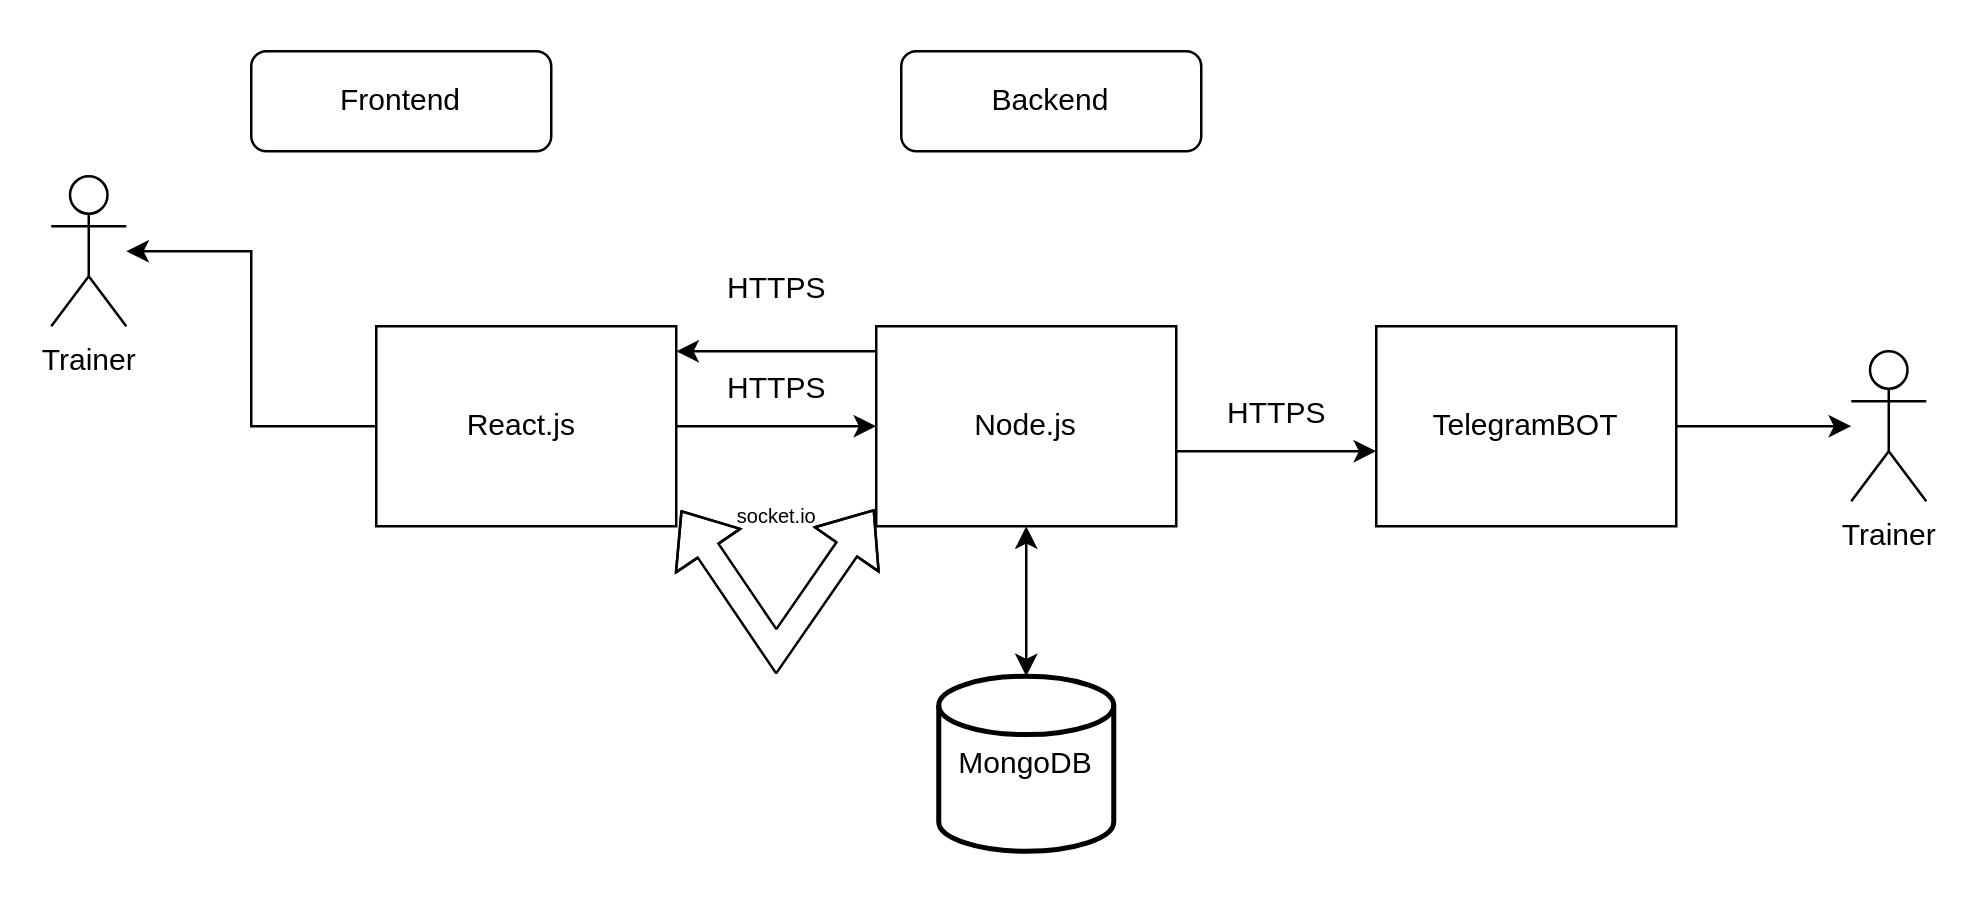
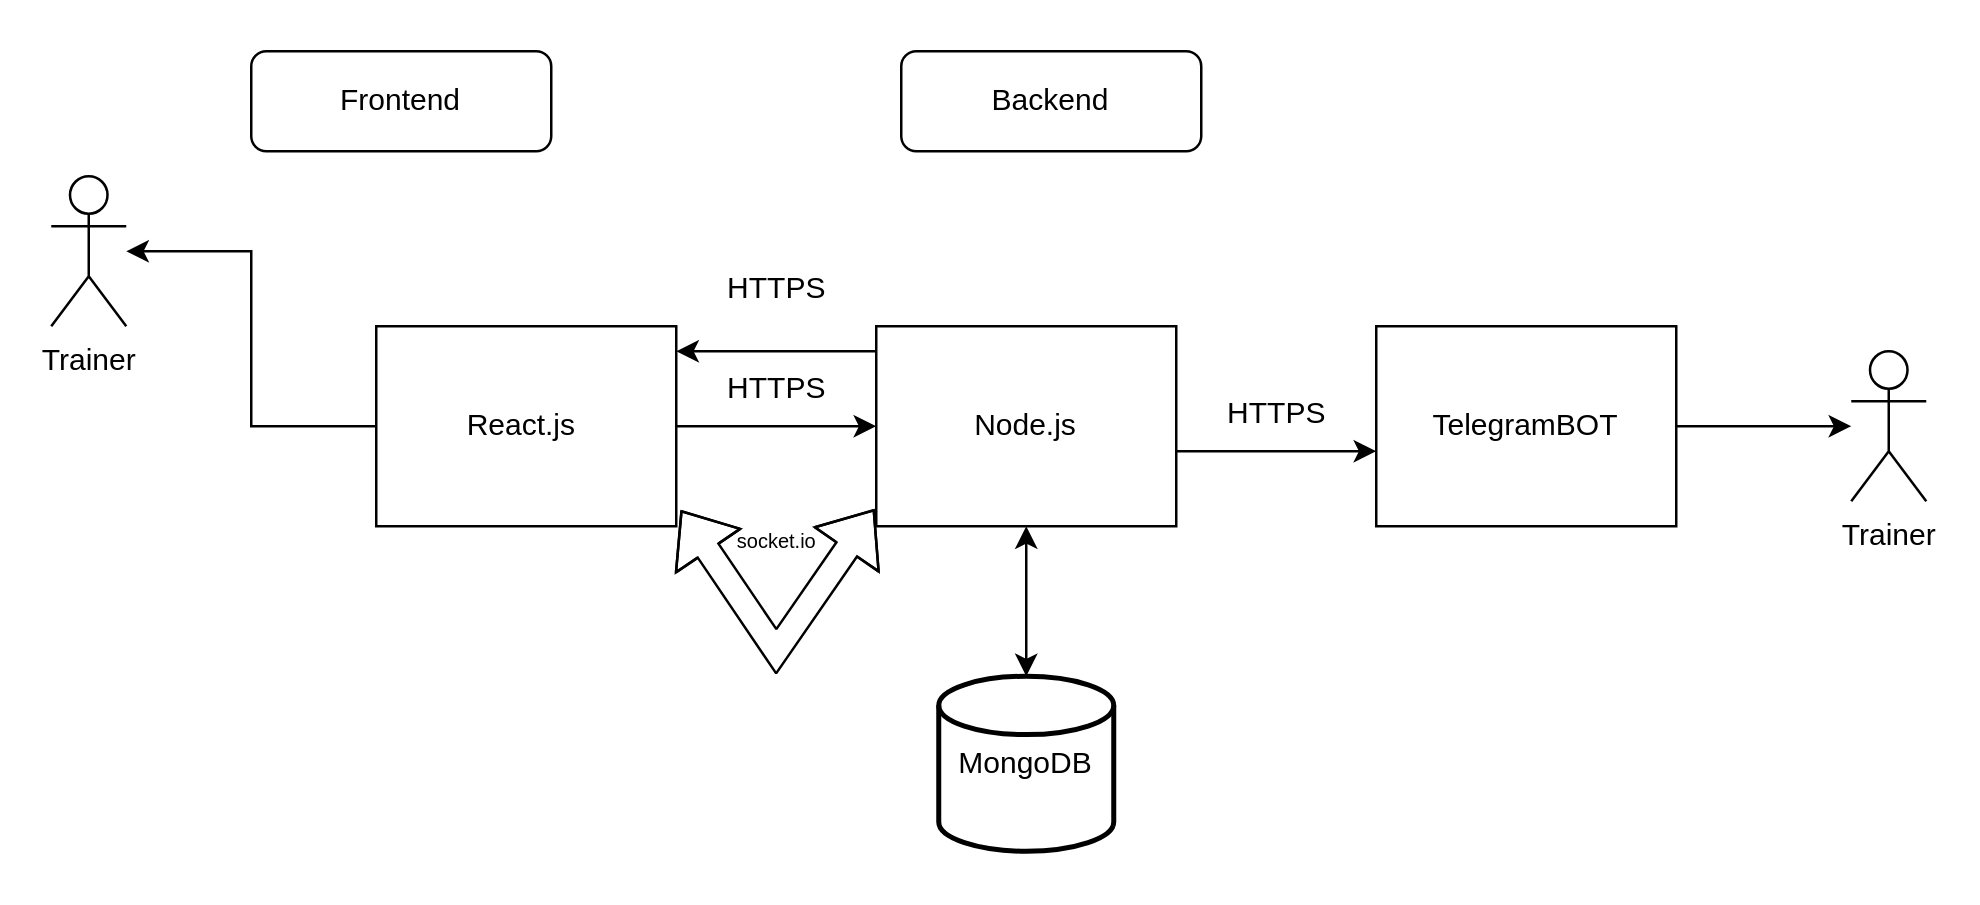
(776, 514) -> (776, 539)
